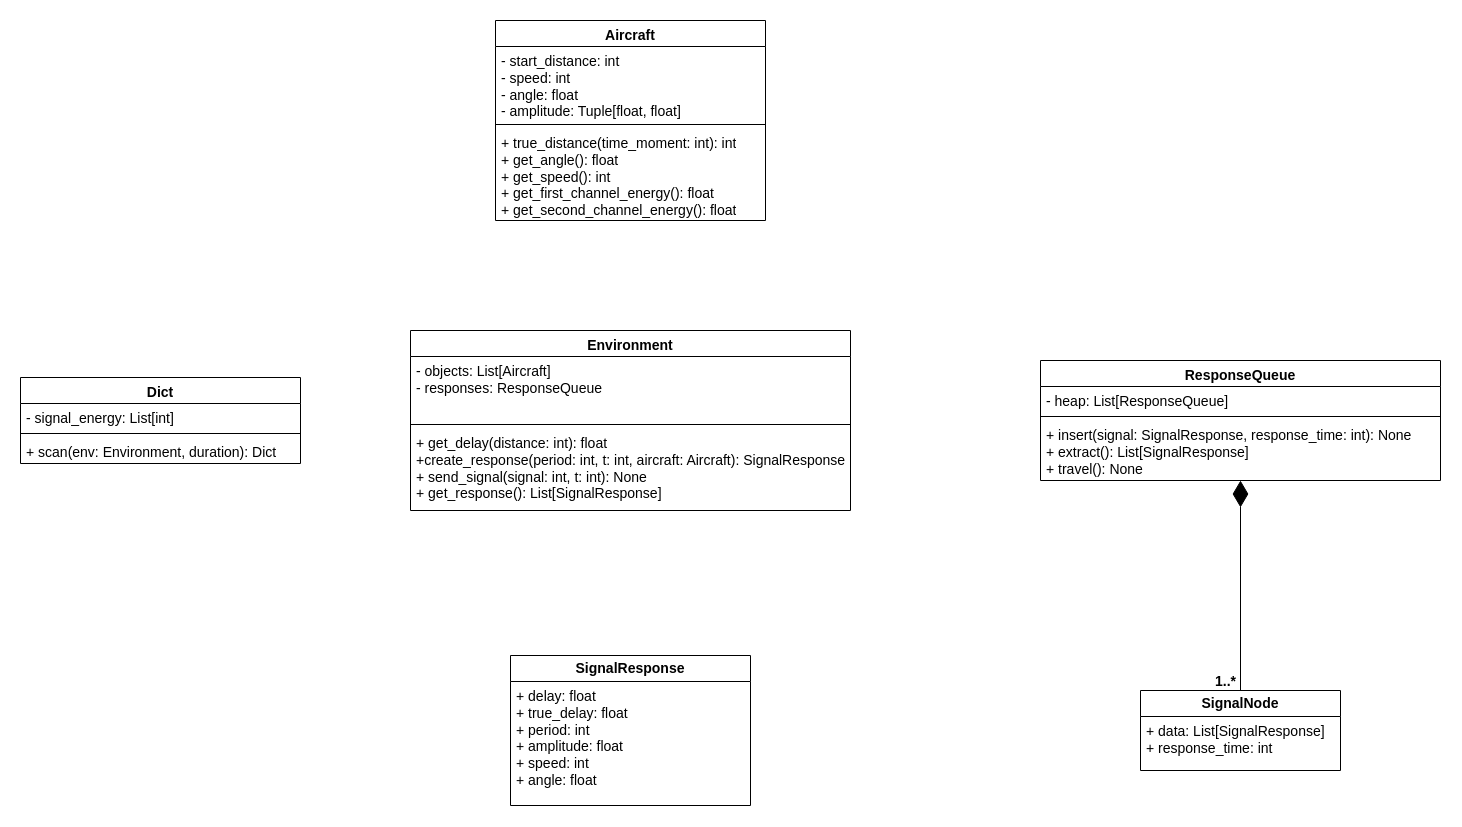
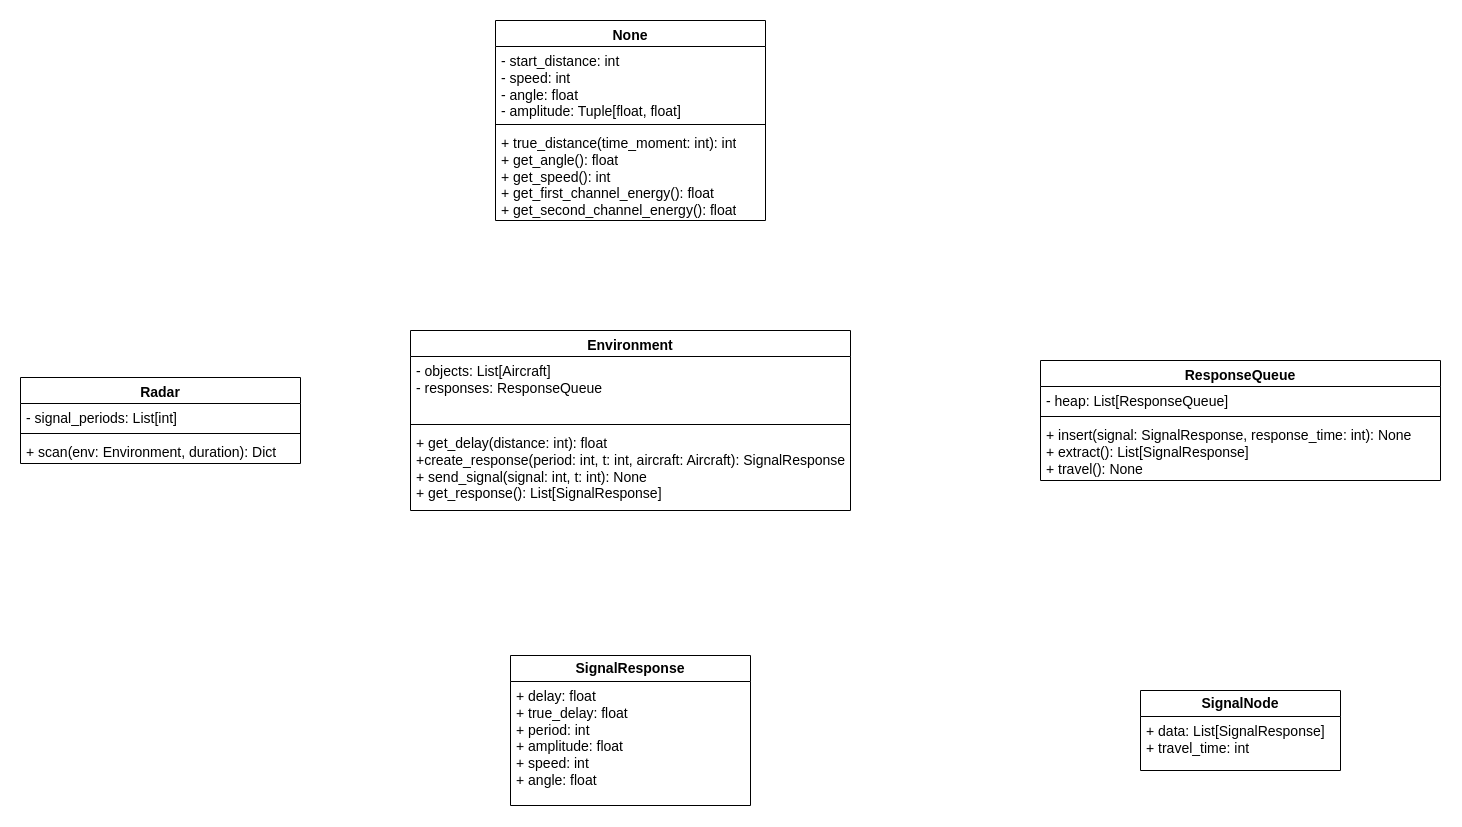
(631, 35) -> (631, 35)
(161, 392) -> (161, 392)
(103, 418) -> (105, 418)
(1241, 597) -> none
(1231, 738) -> (1231, 738)
